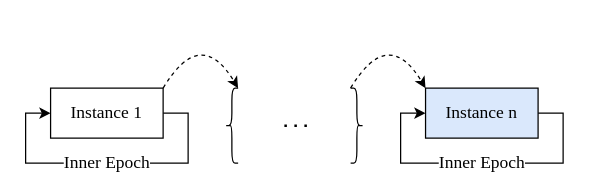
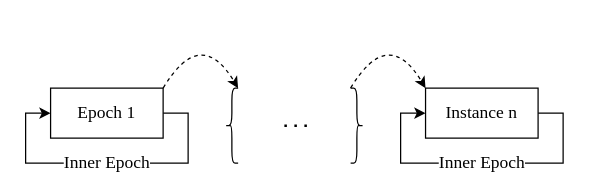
(107, 113) -> (107, 113)
(482, 113) -> (482, 113)
